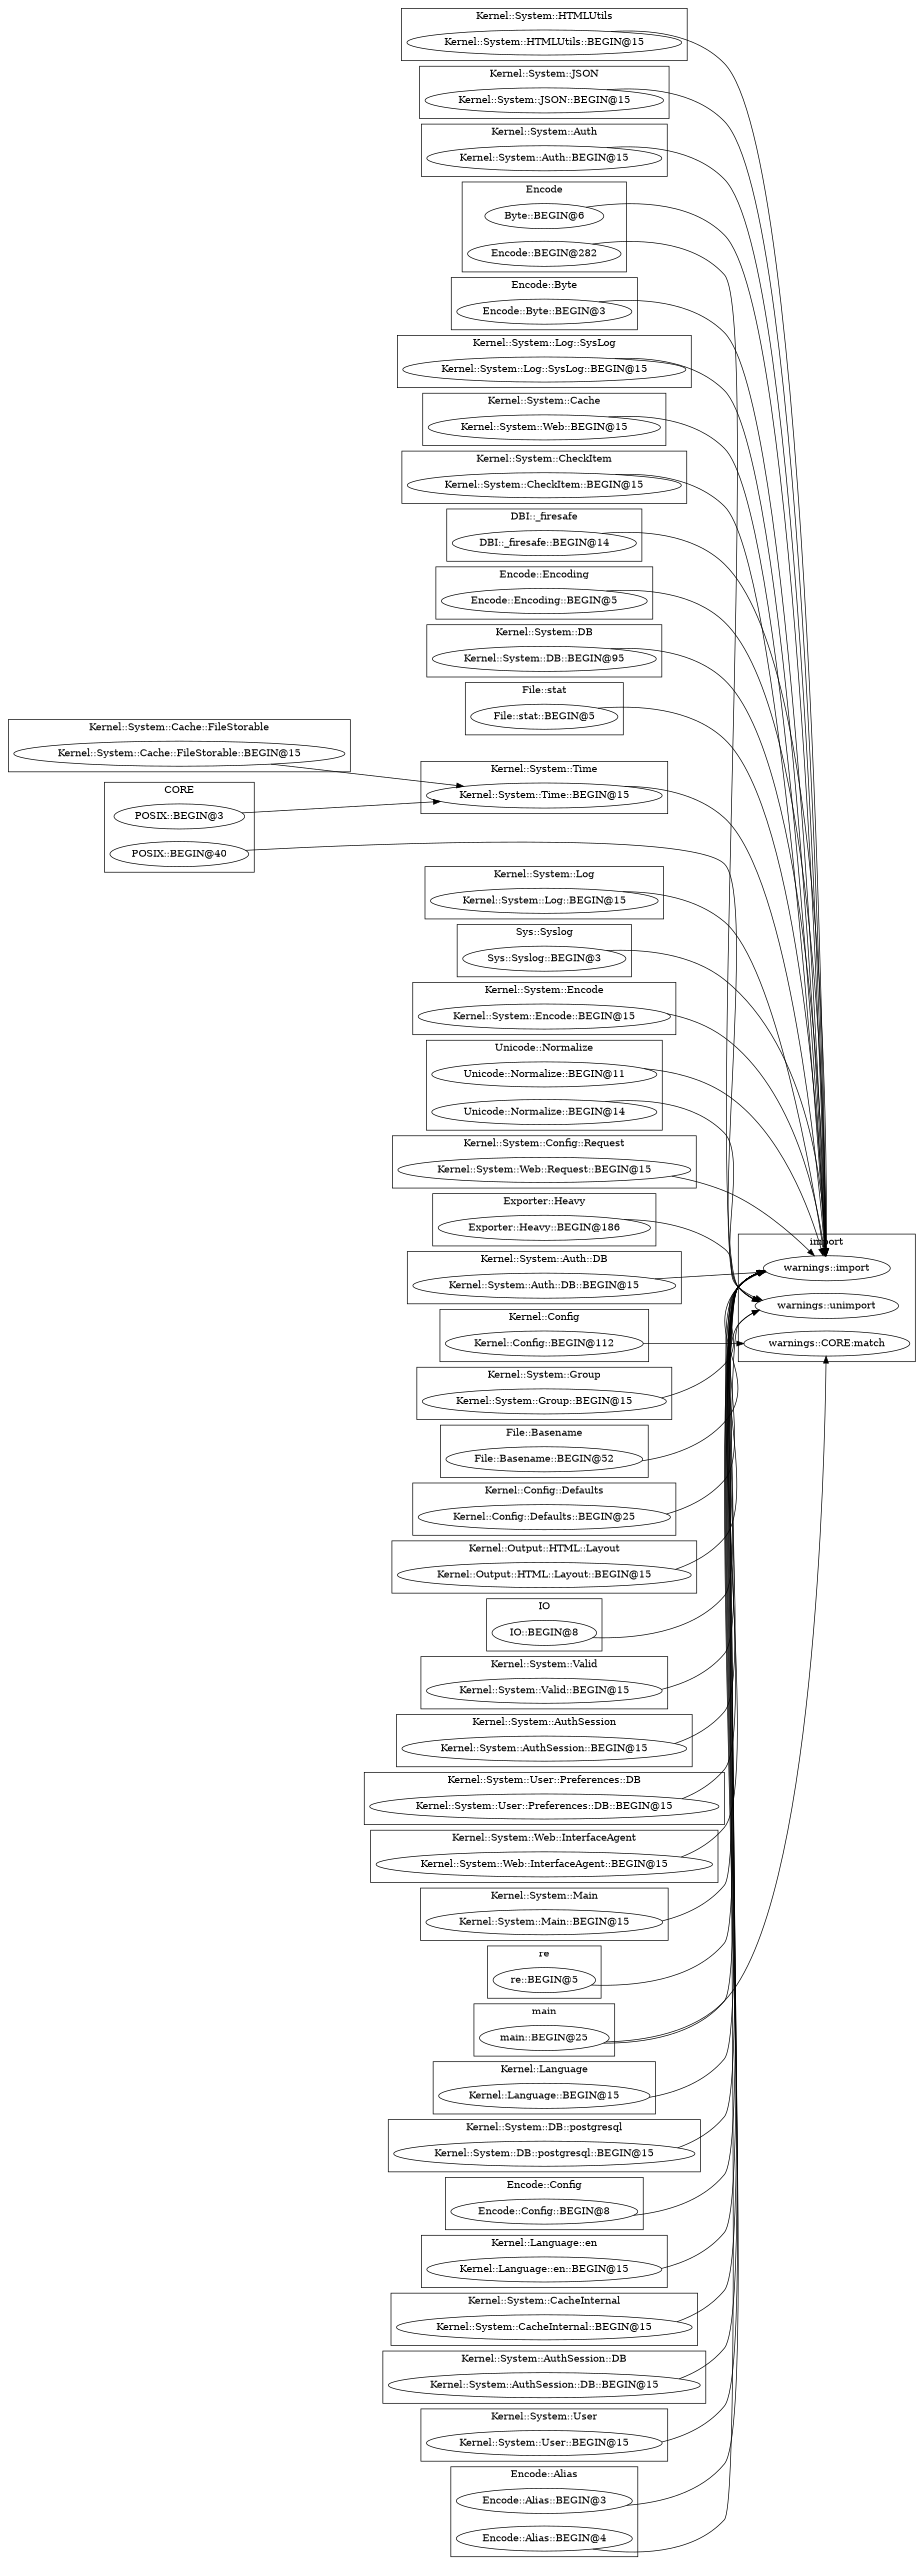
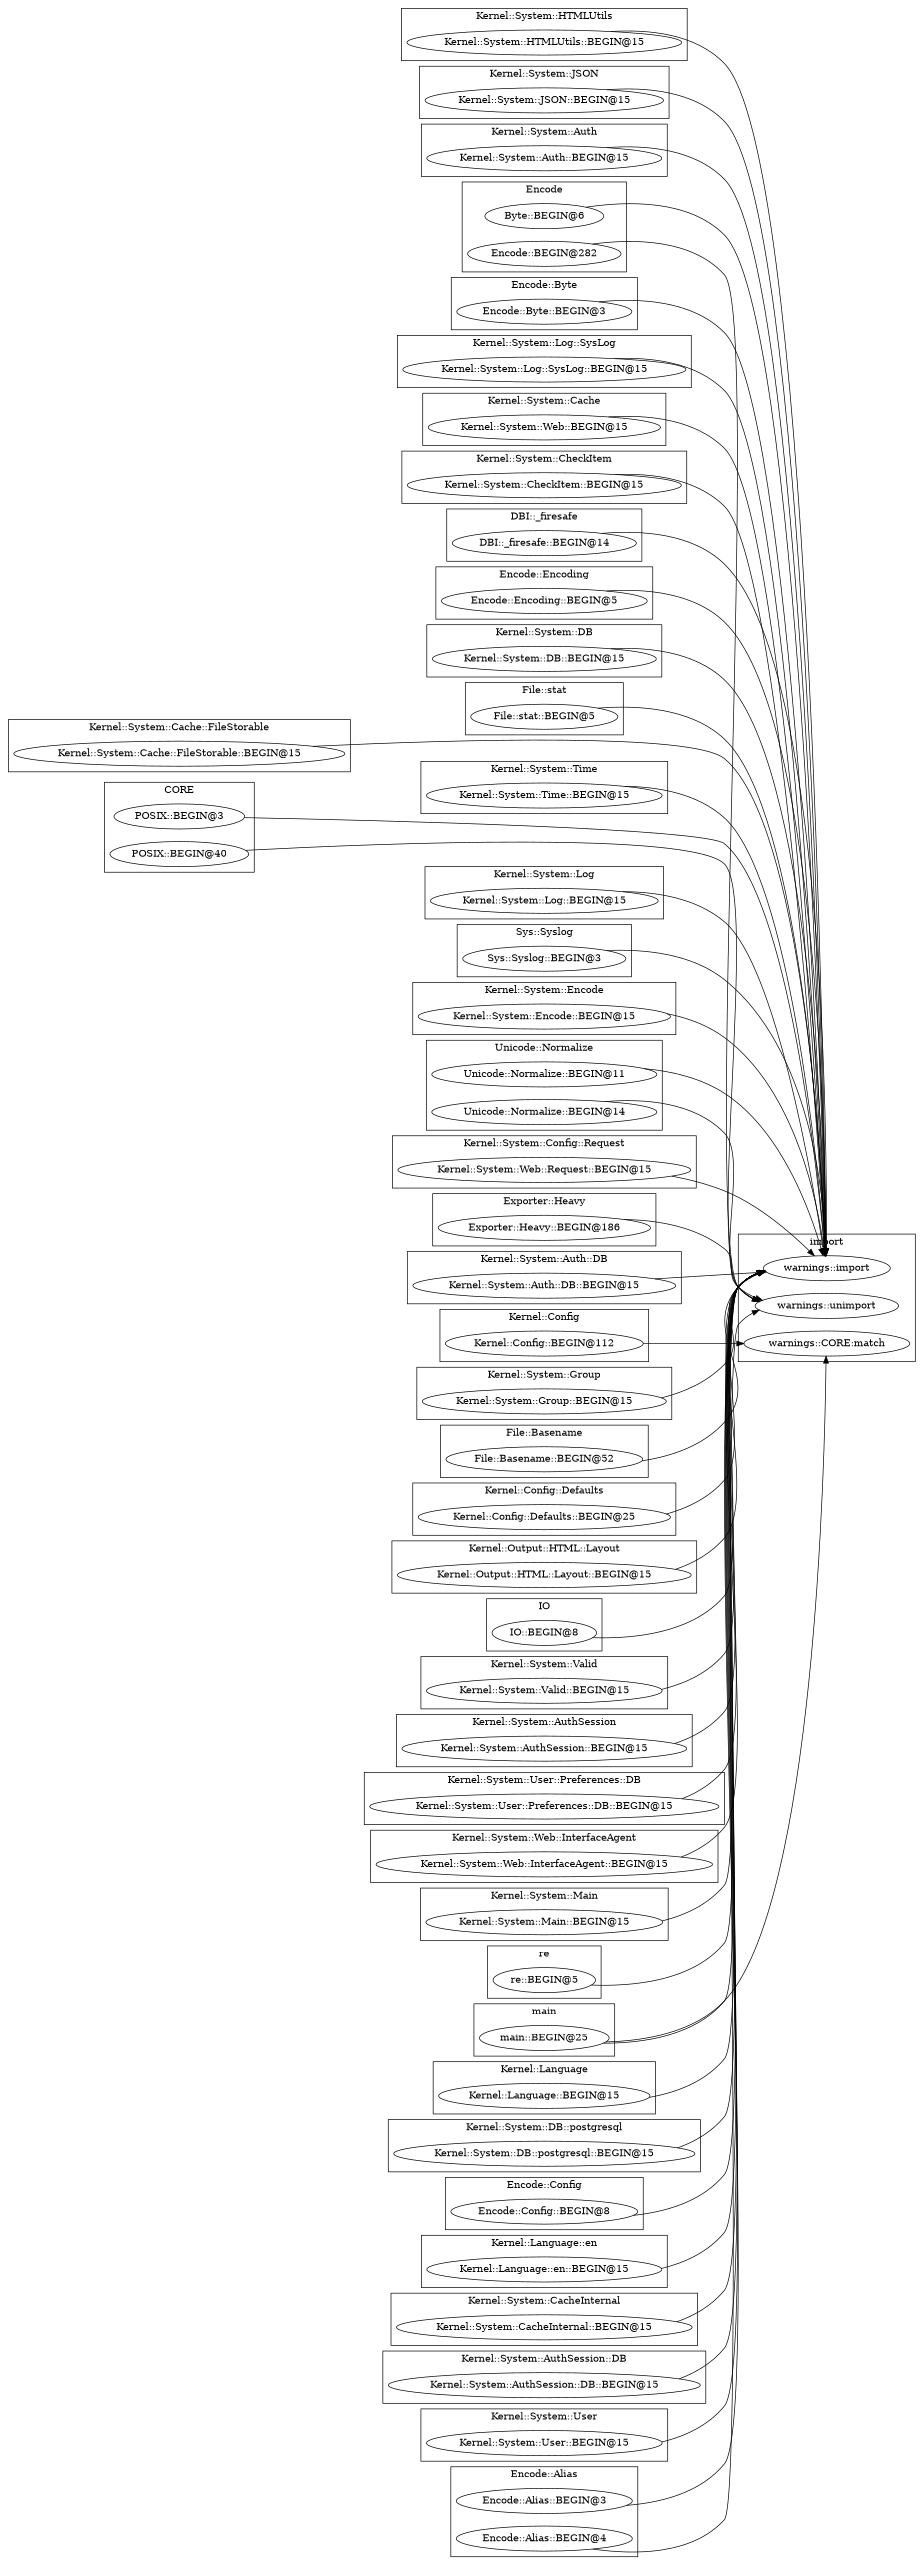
(544, 659) -> (544, 659)
(364, 775) -> (752, 796)
(338, 807) -> (696, 837)
(732, 1564) -> (732, 1542)
